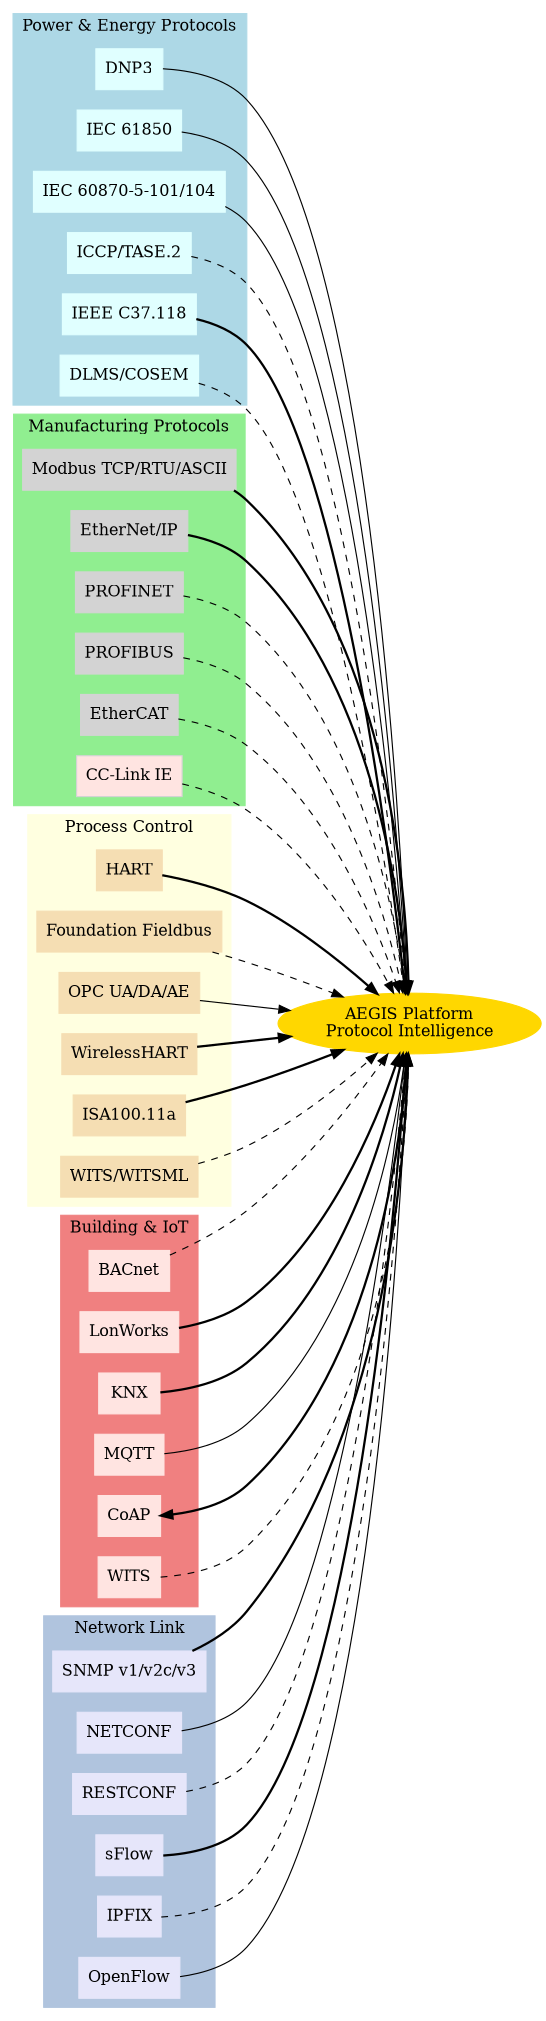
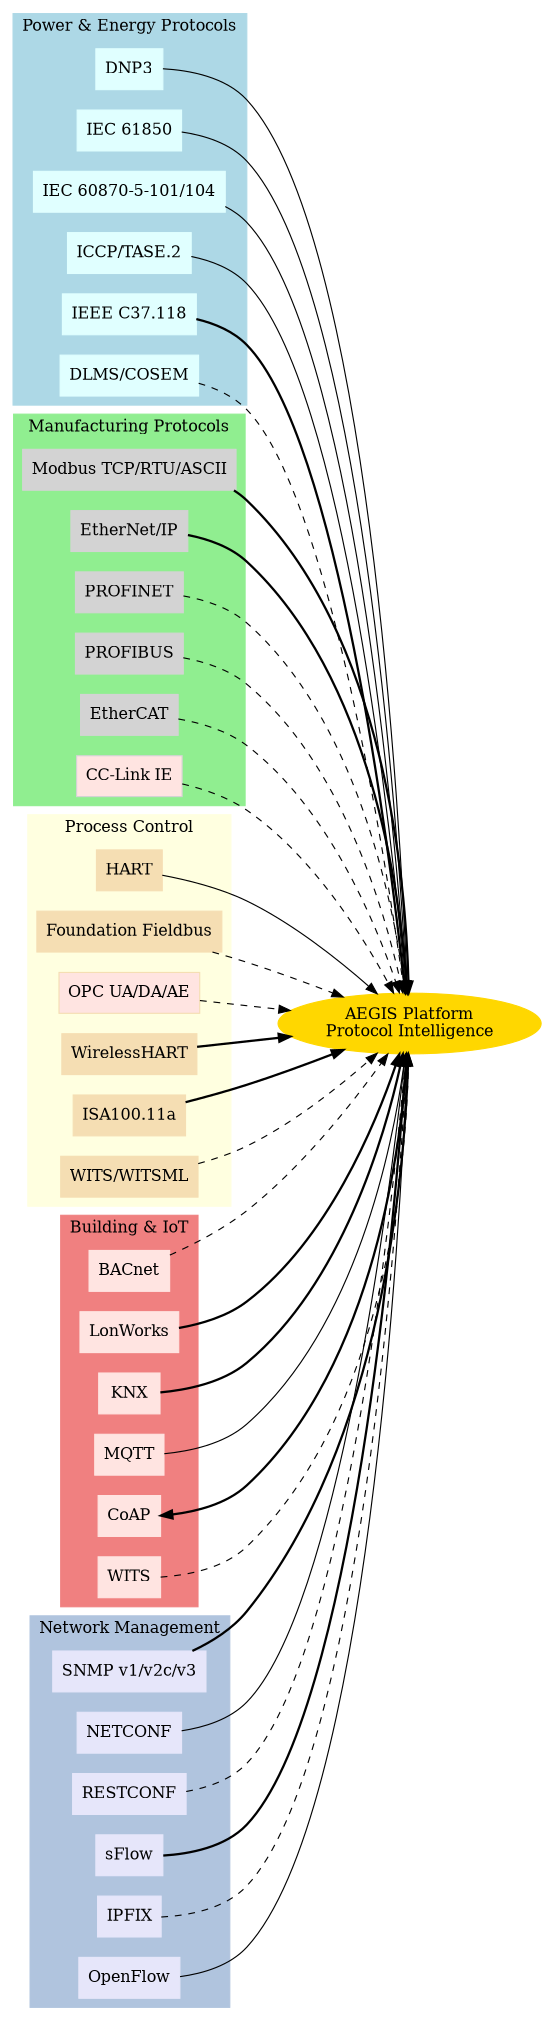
(353, 593) -> (353, 593)
(273, 915) -> (273, 915)
(129, 993) -> (129, 993)
(239, 1005) -> (239, 1005)
(129, 1629) -> (130, 1629)
